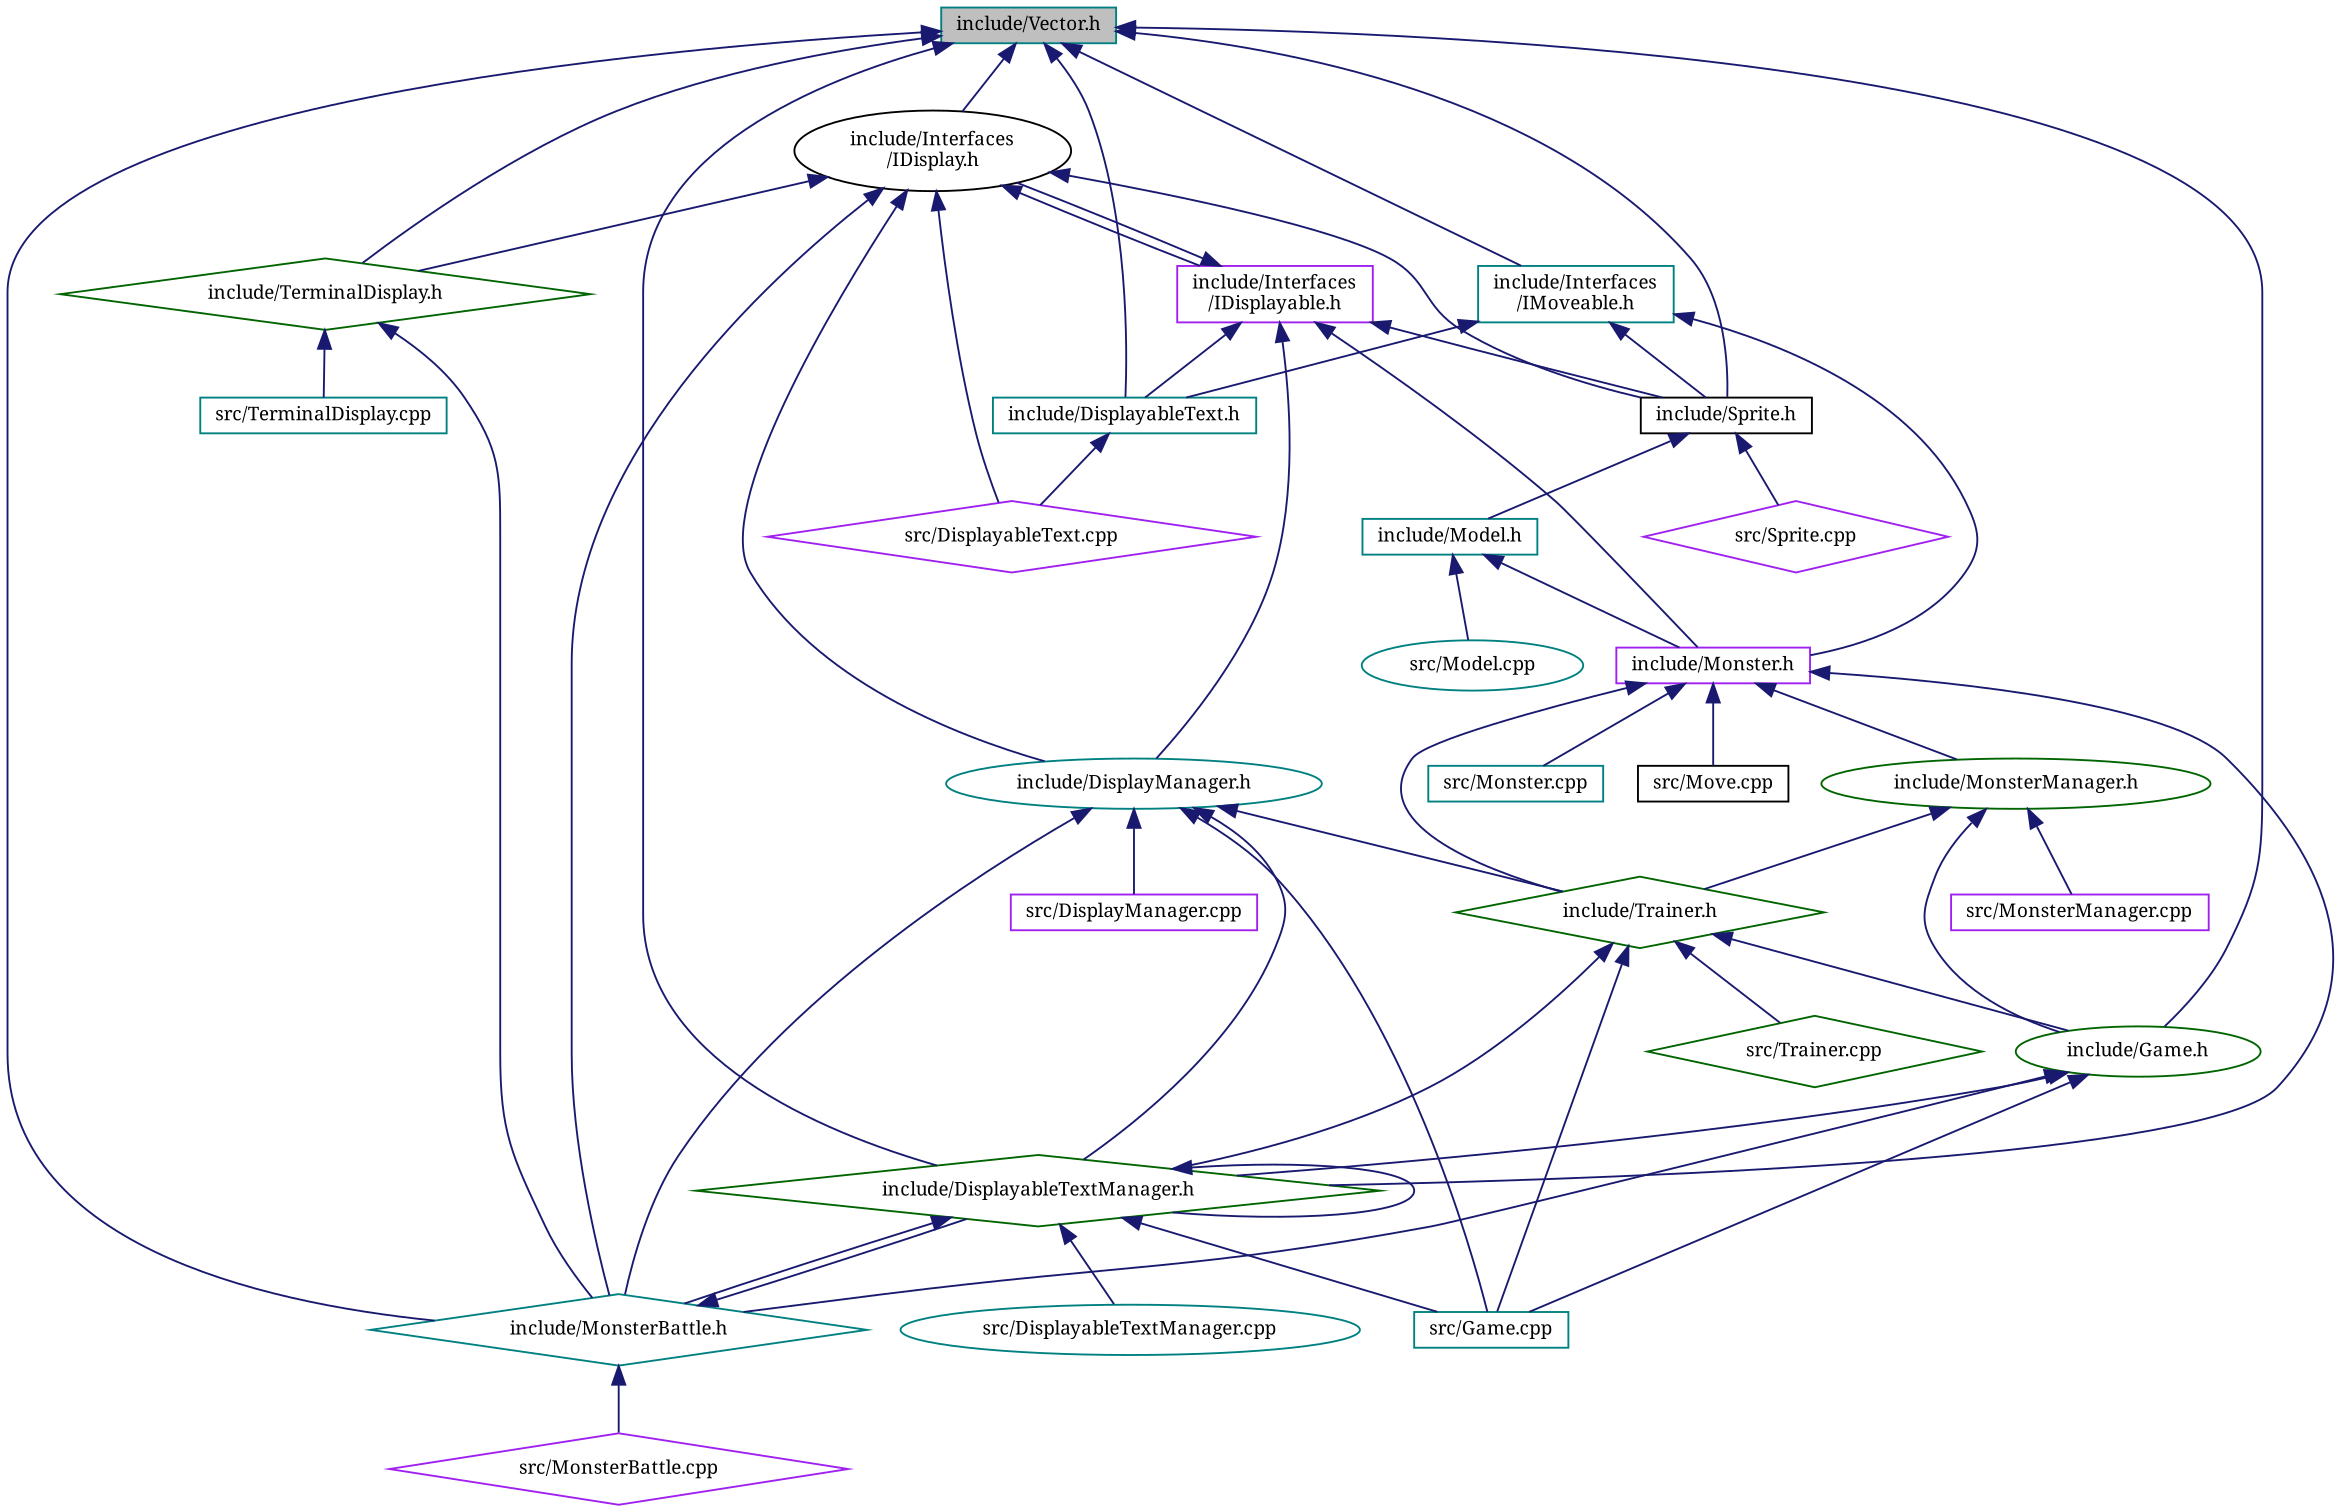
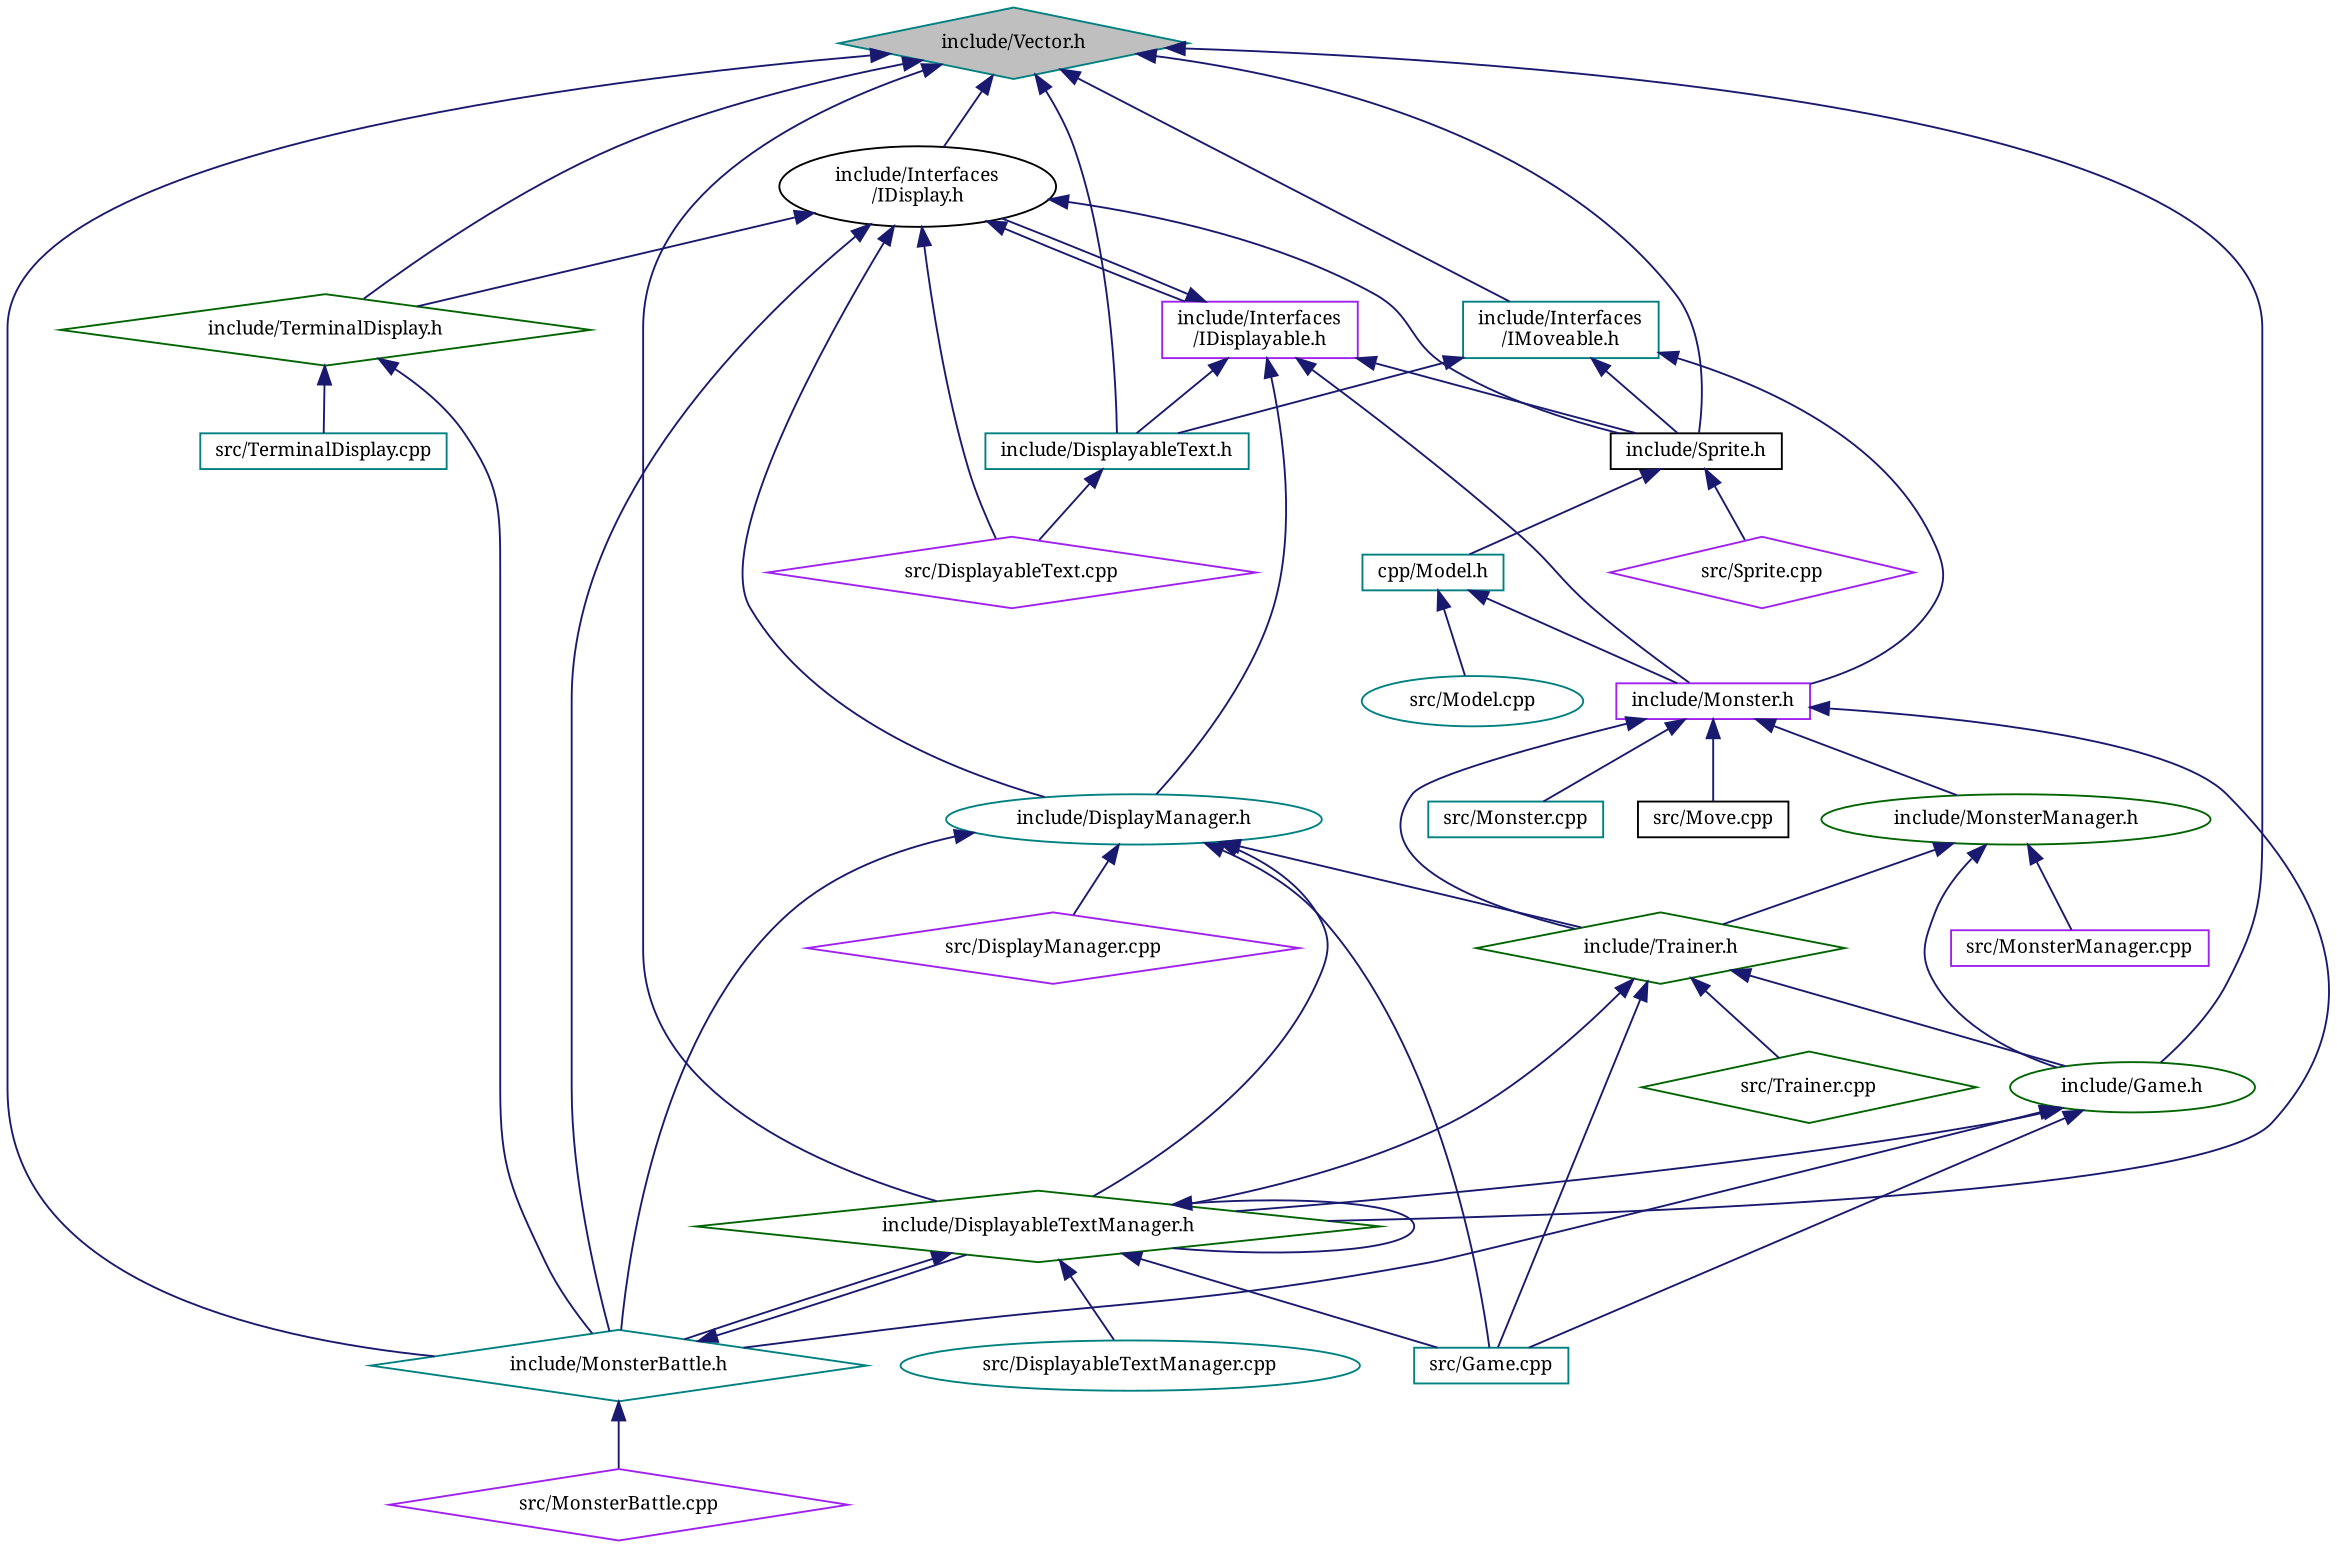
(1029, 25) -> (1014, 43)
(1450, 537) -> (1433, 572)
(1134, 912) -> (1053, 948)
